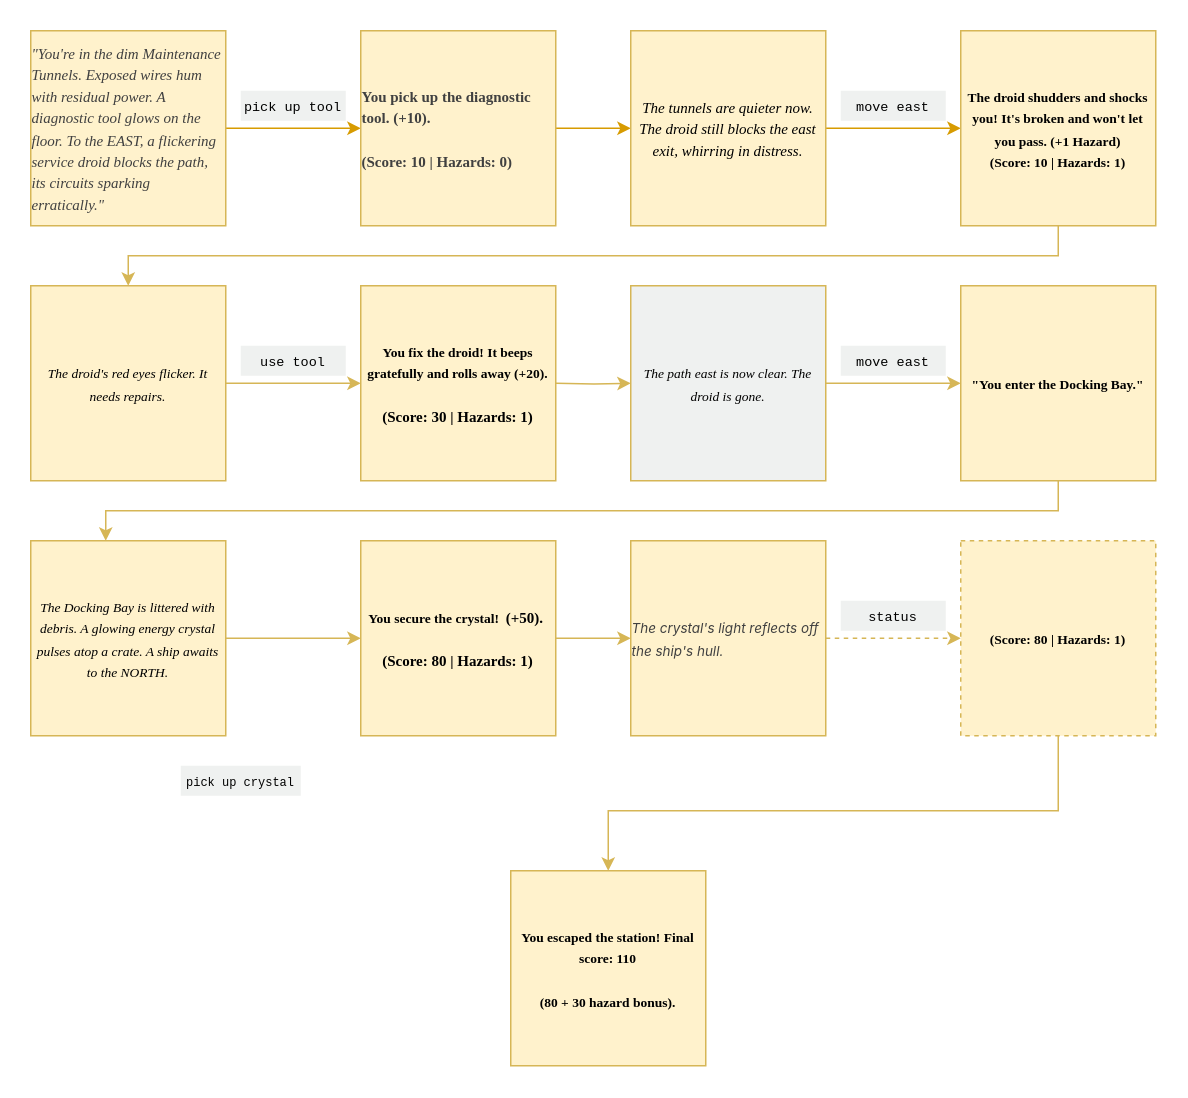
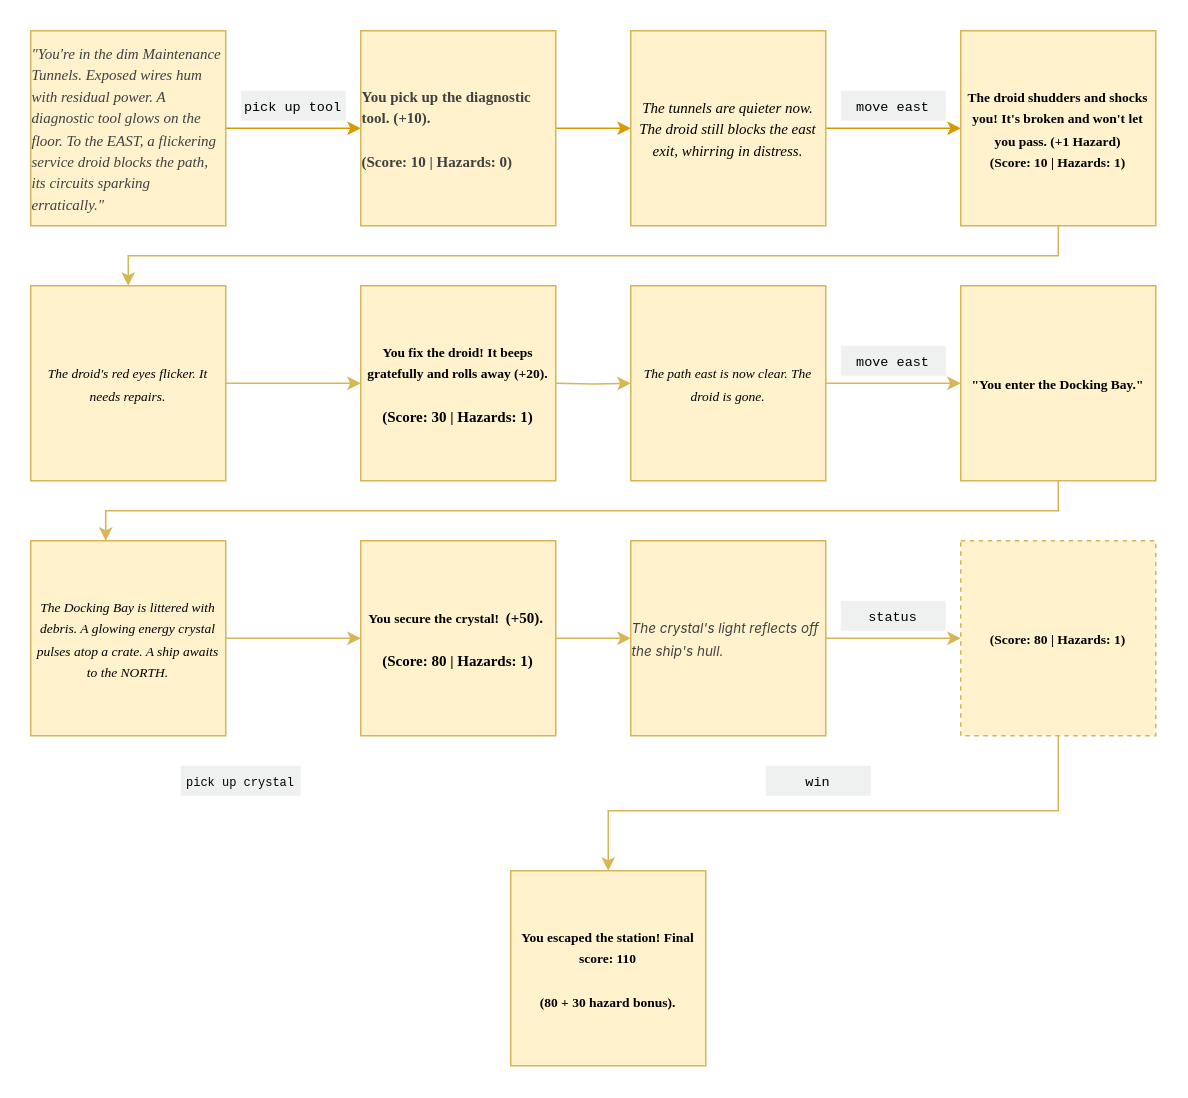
(293, 361) -> none
(728, 383) -> (728, 383)
(889, 638) -> (889, 638)
none -> (818, 781)
